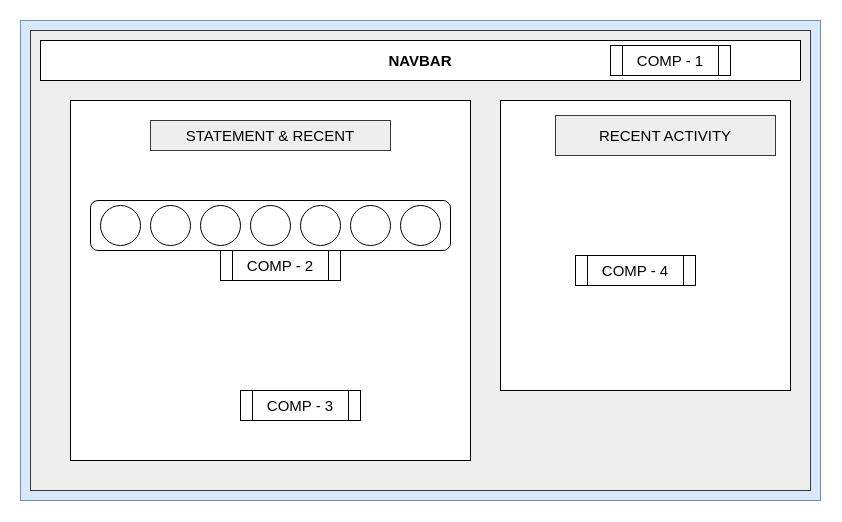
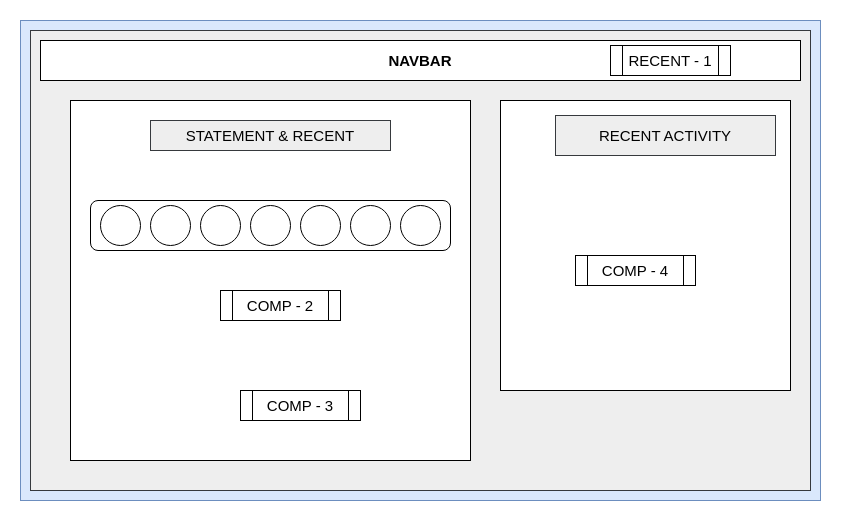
(671, 61) -> (671, 61)
(281, 266) -> (281, 306)
